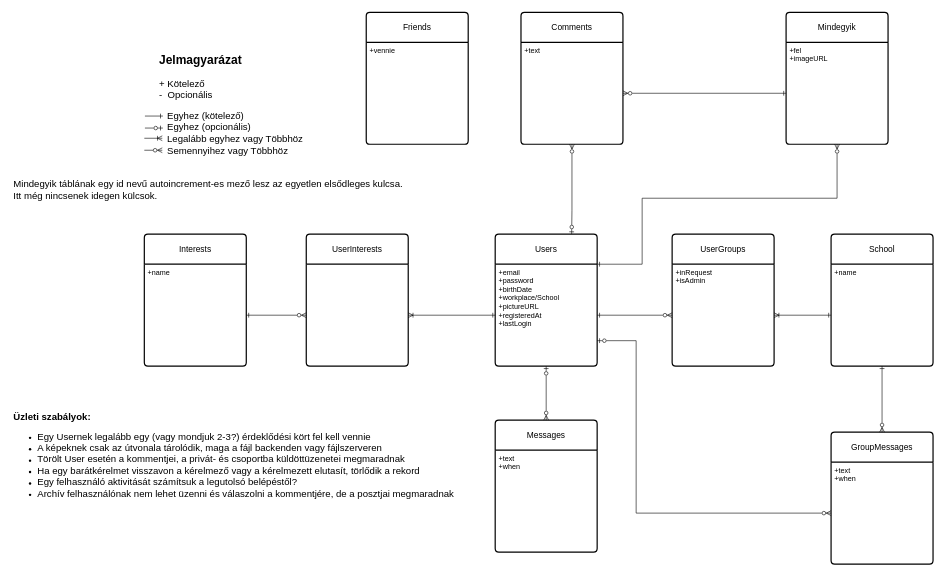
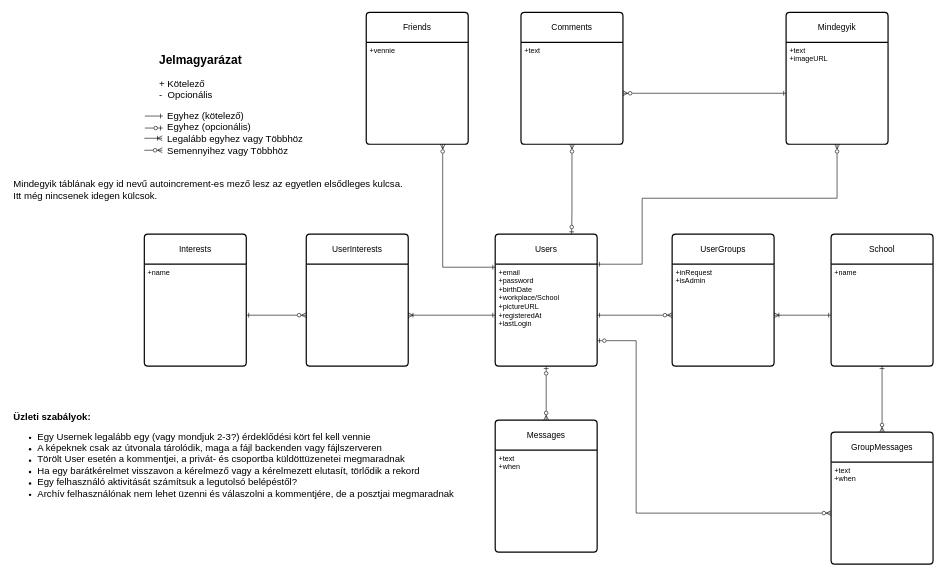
(807, 55) -> (807, 55)
none -> (443, 235)
